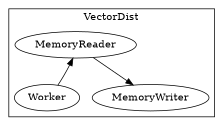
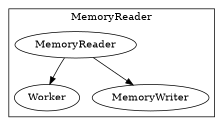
(112, 17) -> (112, 17)
(64, 75) -> (58, 68)
